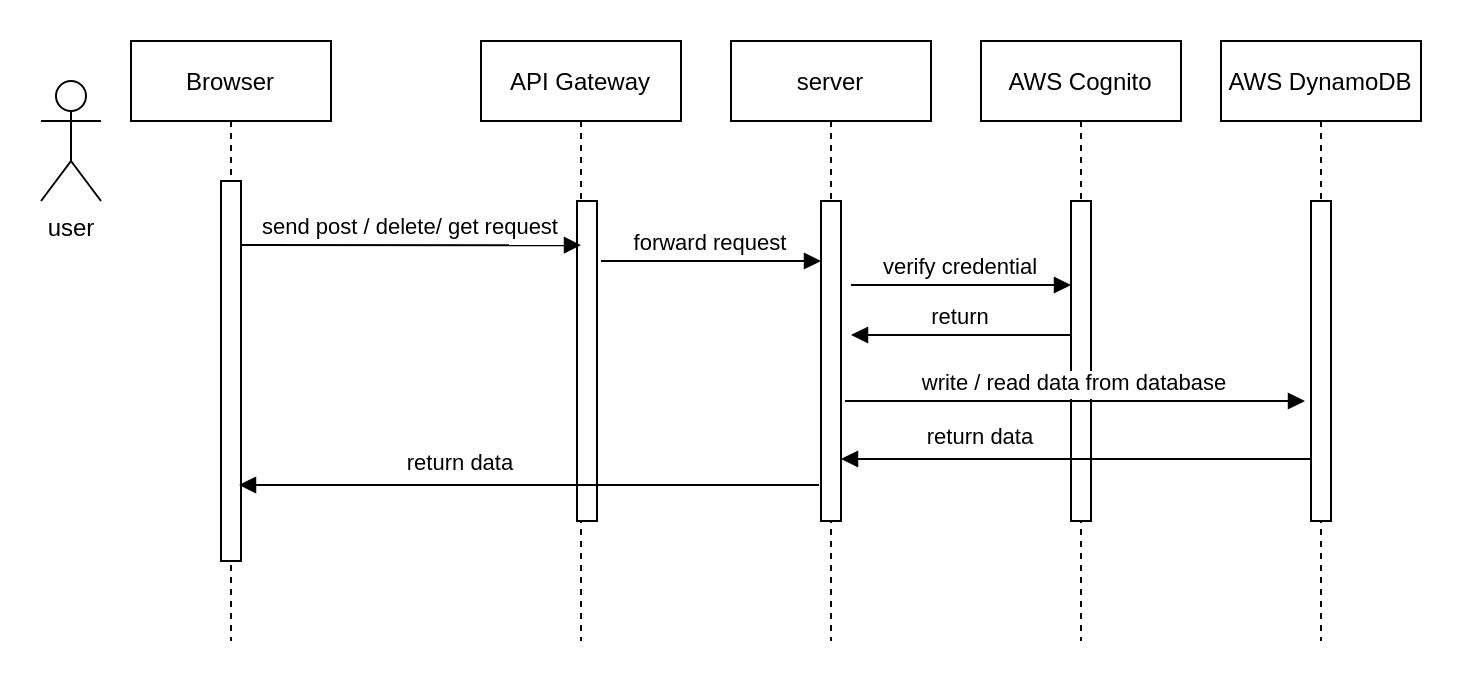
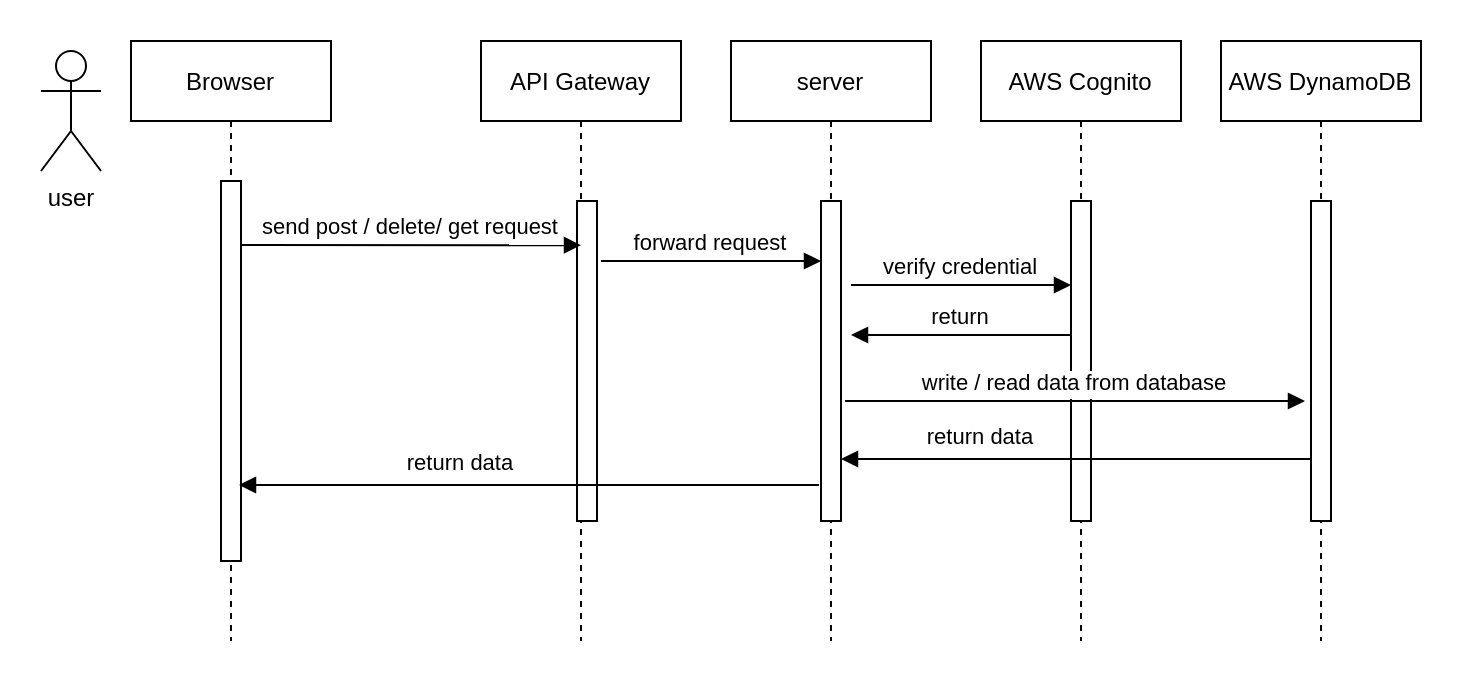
(71, 141) -> (71, 111)
